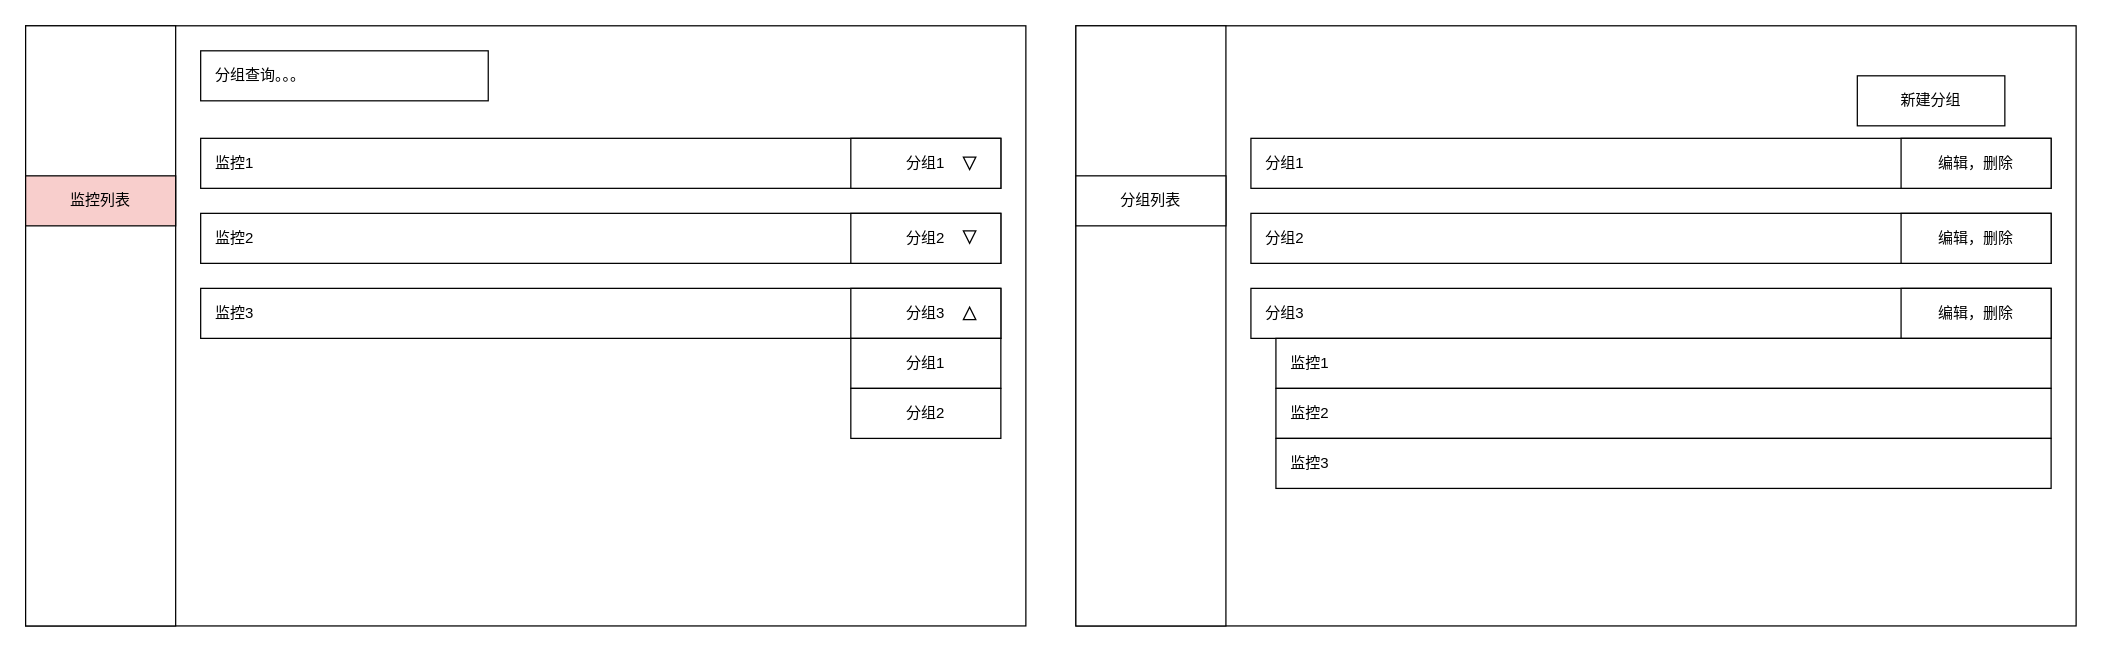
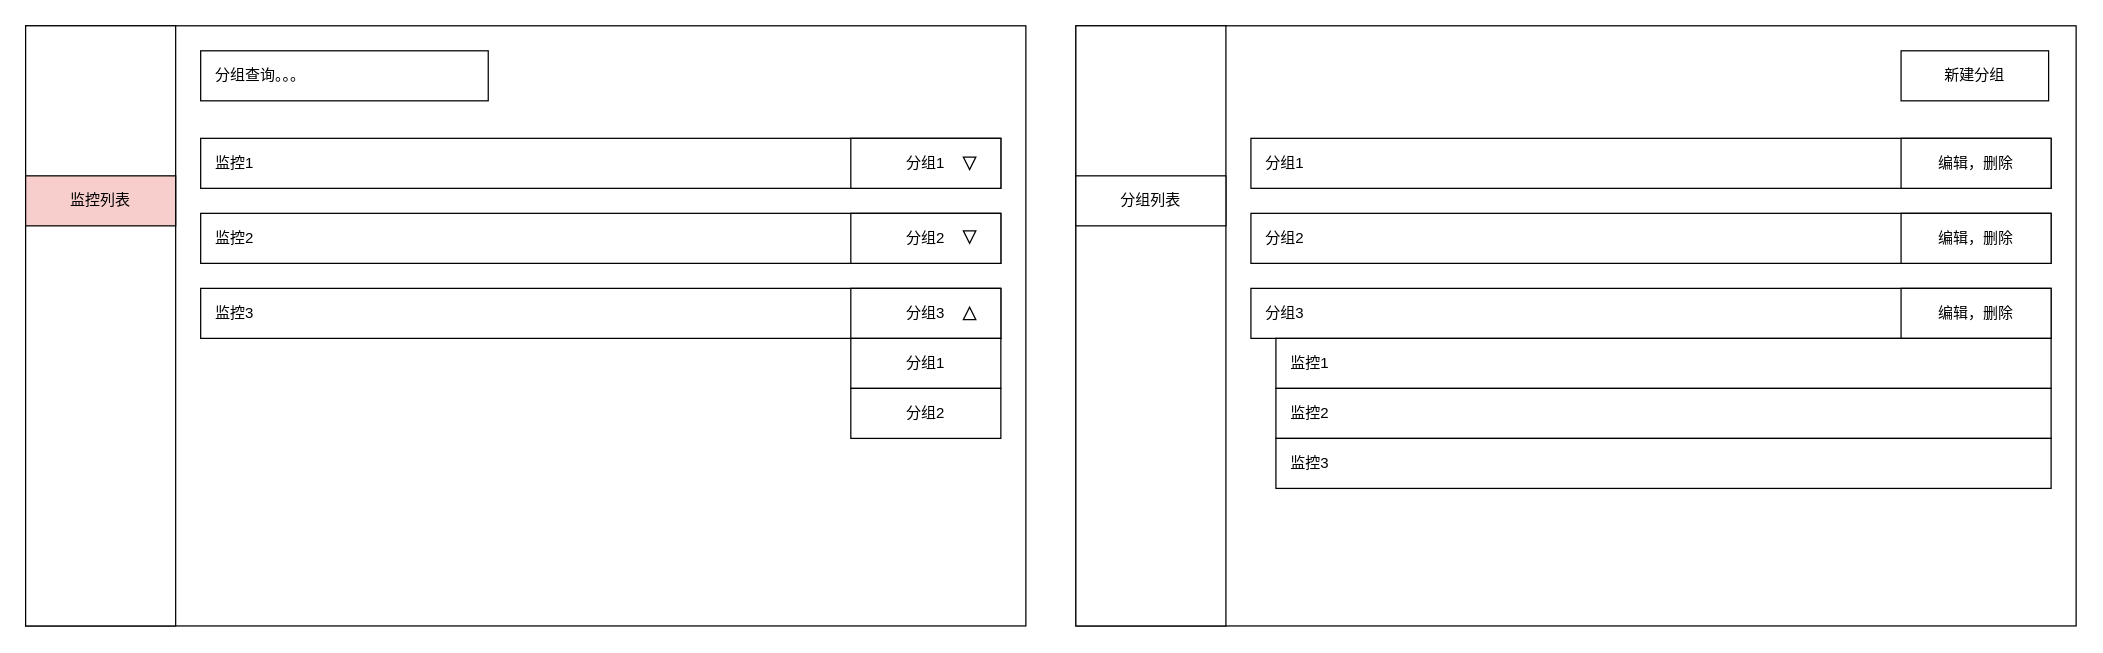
(1931, 101) -> (1974, 76)
